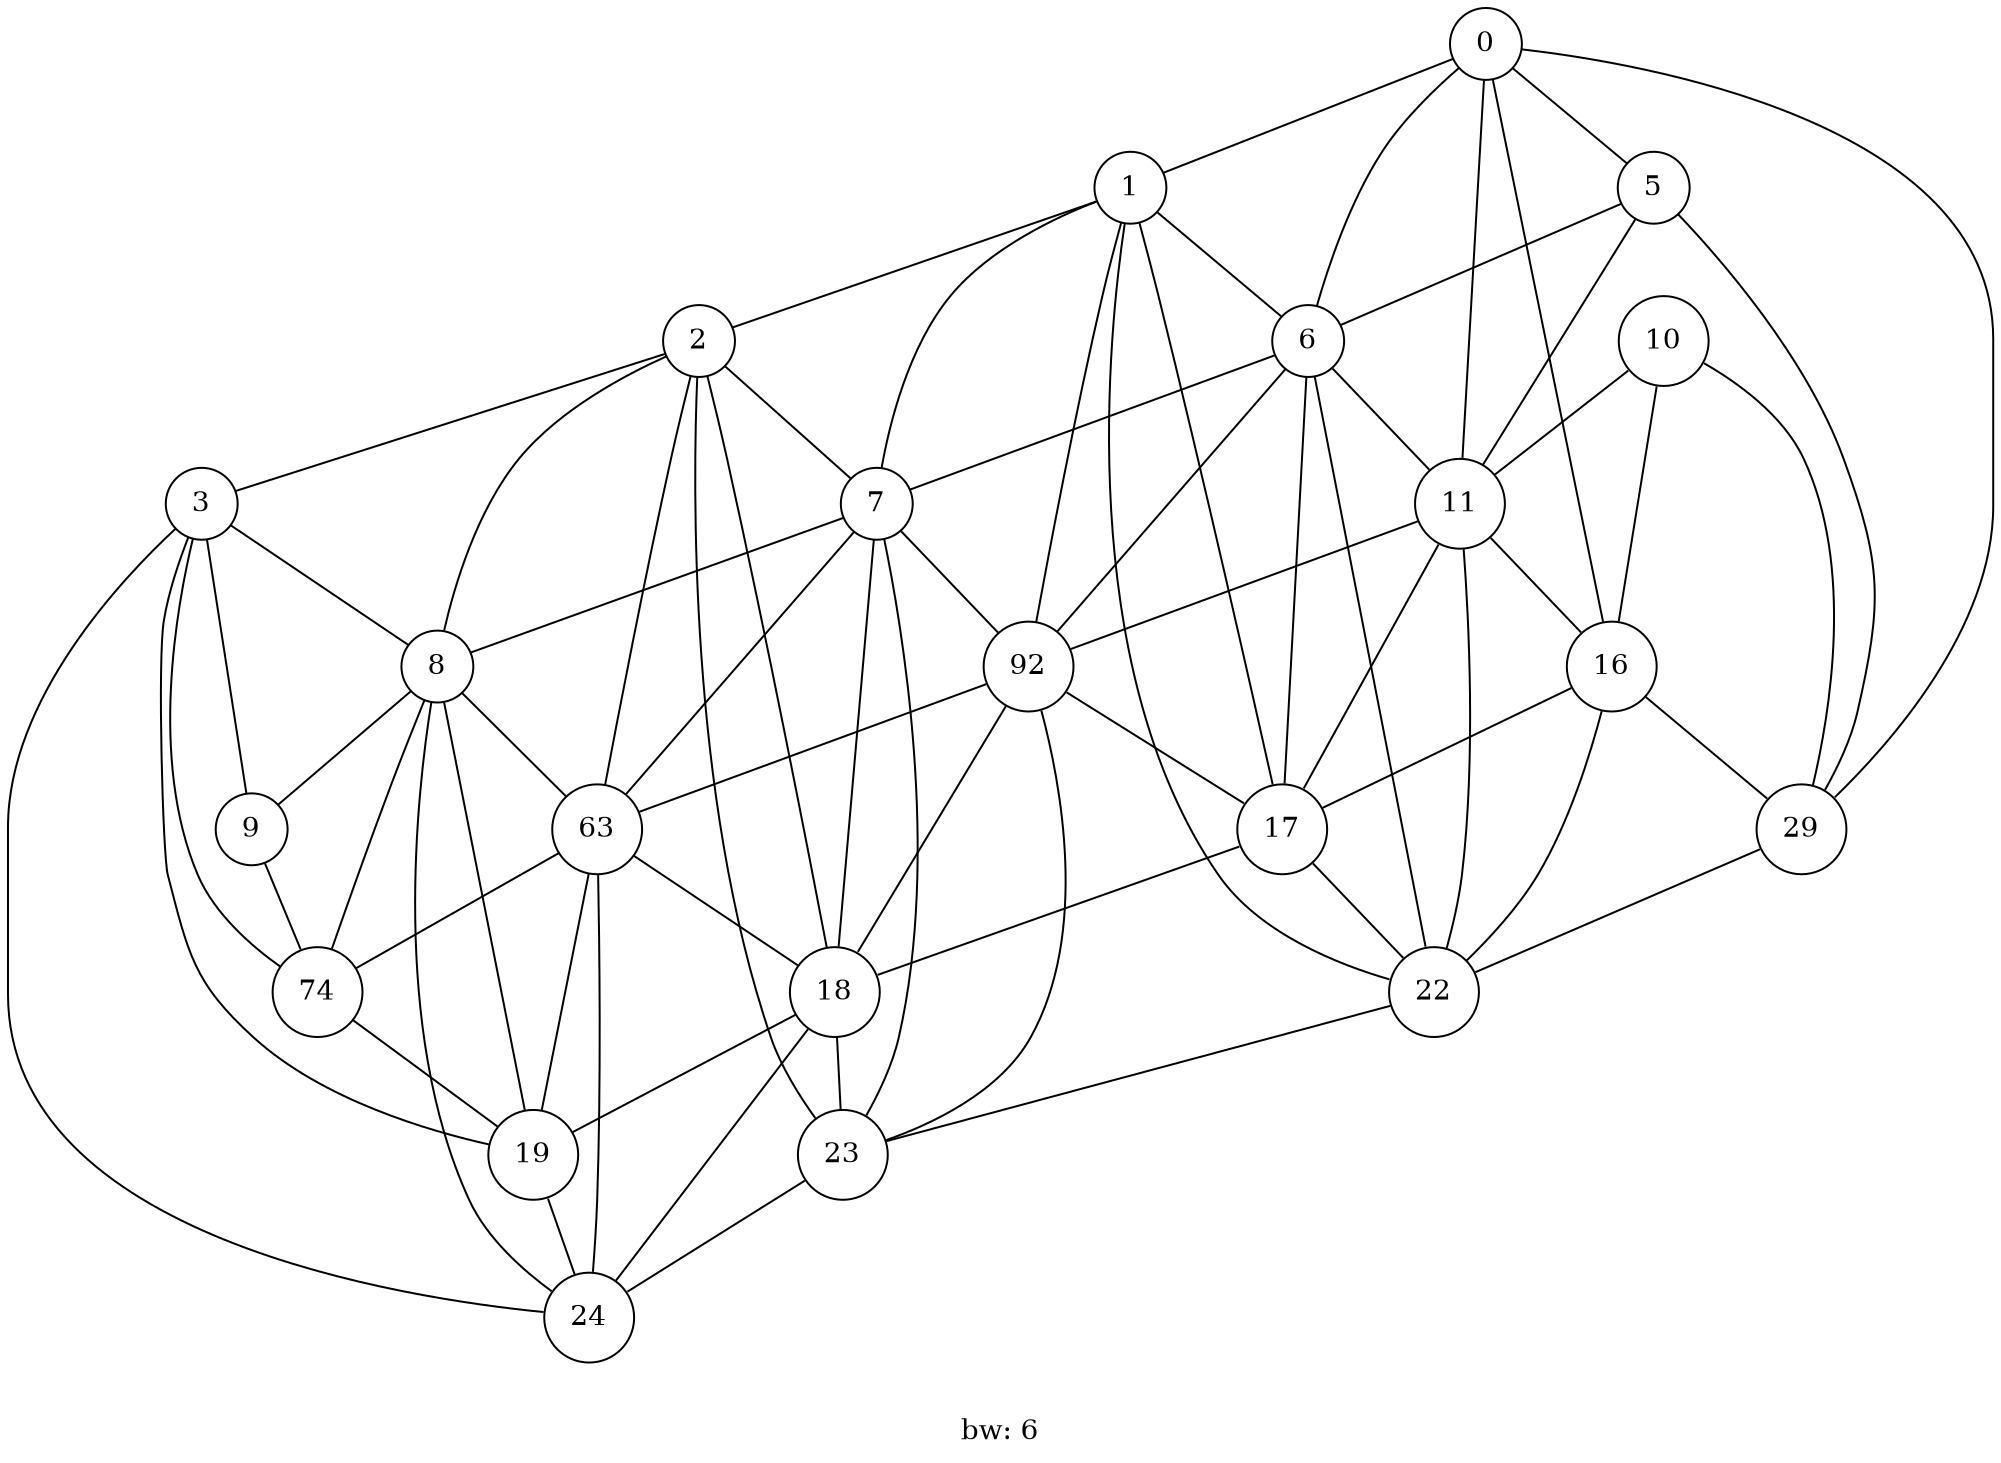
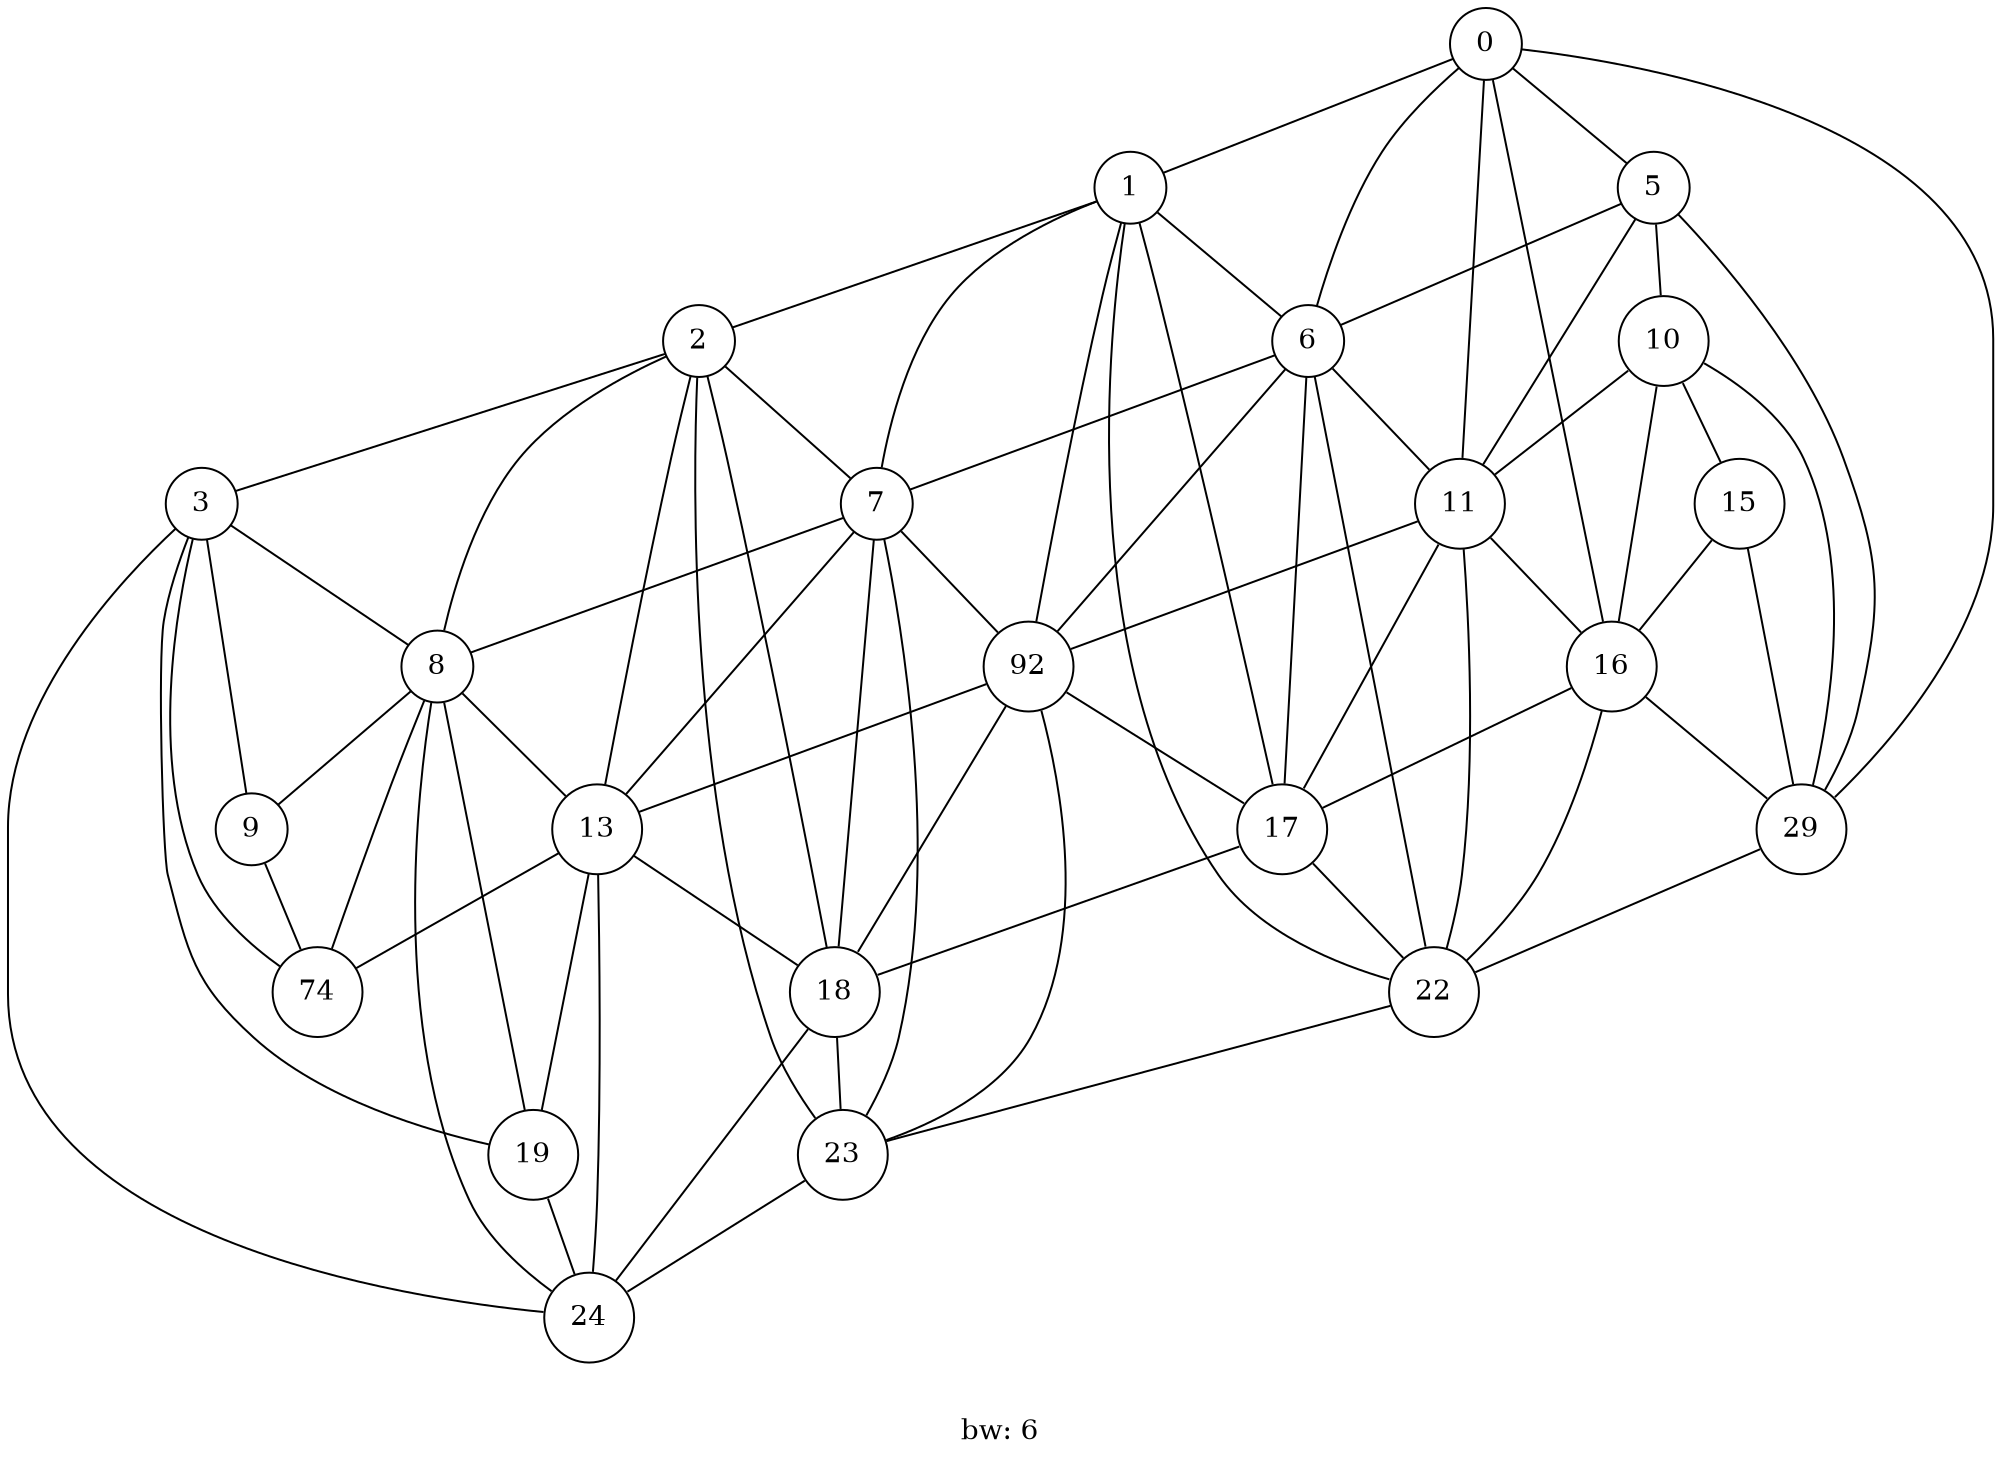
none -> (1658, 260)
none -> (1740, 504)
(597, 829) -> (597, 829)
(415, 1065) -> none
(684, 1073) -> none
